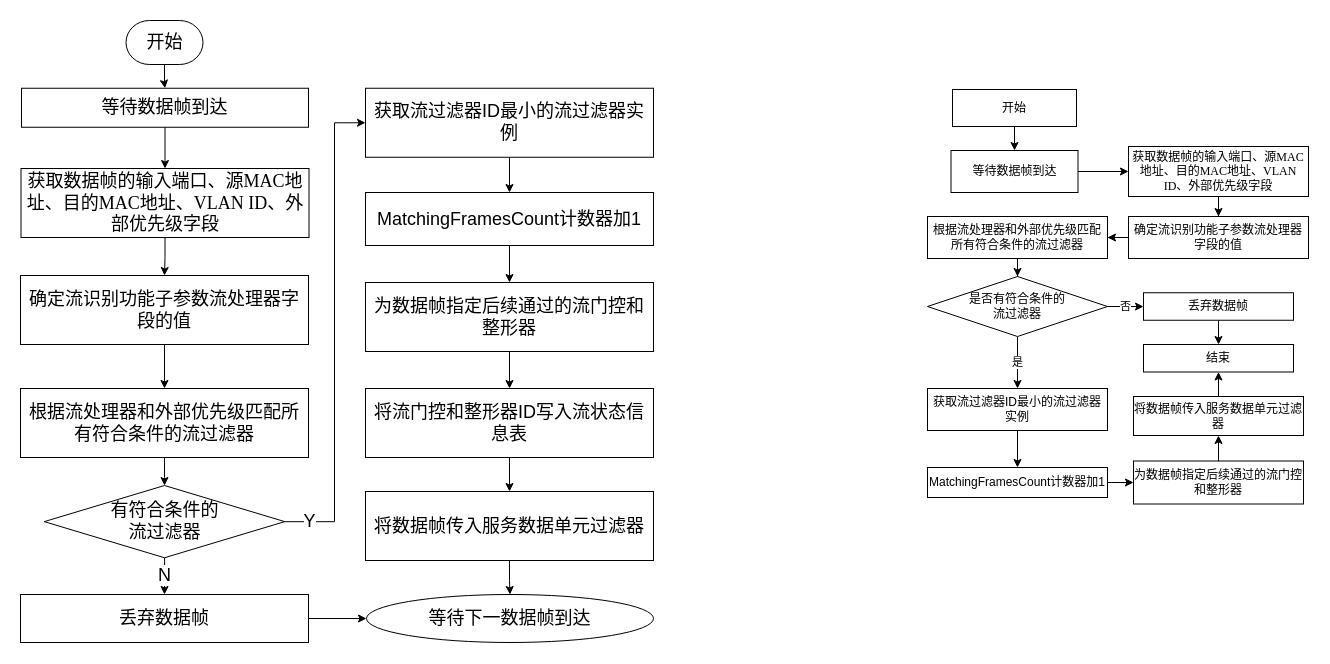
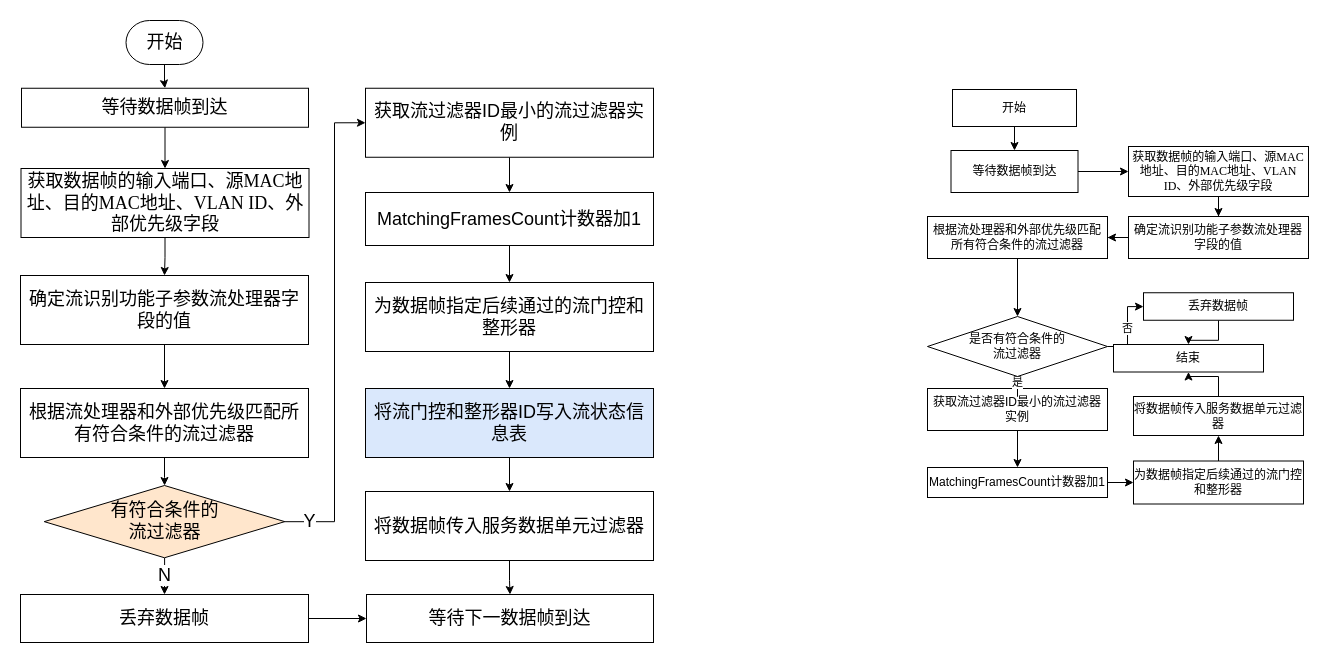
(1018, 307) -> (1018, 347)
(1219, 358) -> (1189, 358)
(510, 423) -> (510, 423)
(165, 522) -> (165, 522)
(510, 619) -> (510, 619)
